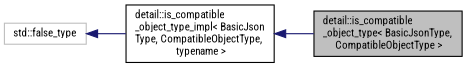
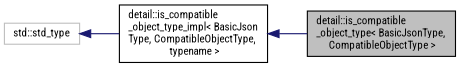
(45, 34) -> (42, 34)
